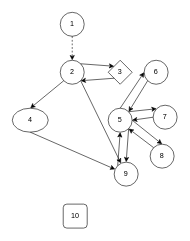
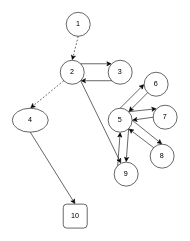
(72, 24) -> (78, 24)
(120, 72) -> (120, 72)
(156, 72) -> (156, 84)
(49, 93) -> (49, 93)
(71, 150) -> (52, 167)
